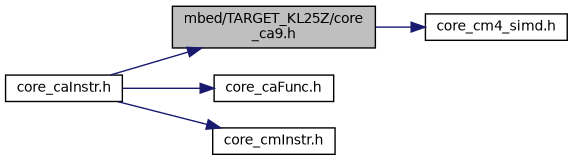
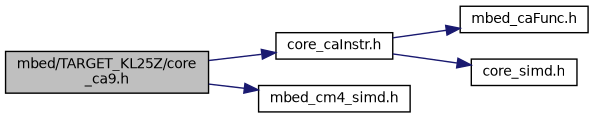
(496, 27) -> (334, 99)
(149, 64) -> (235, 57)
(274, 88) -> (524, 19)
(274, 141) -> (524, 72)
